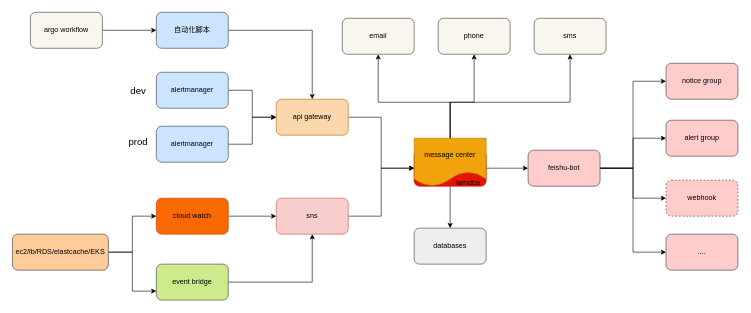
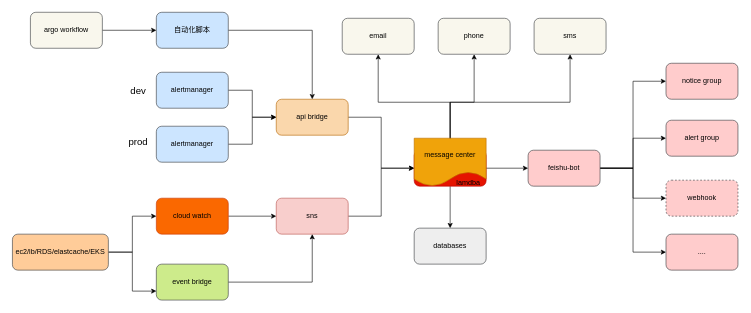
(312, 117) -> (312, 117)
